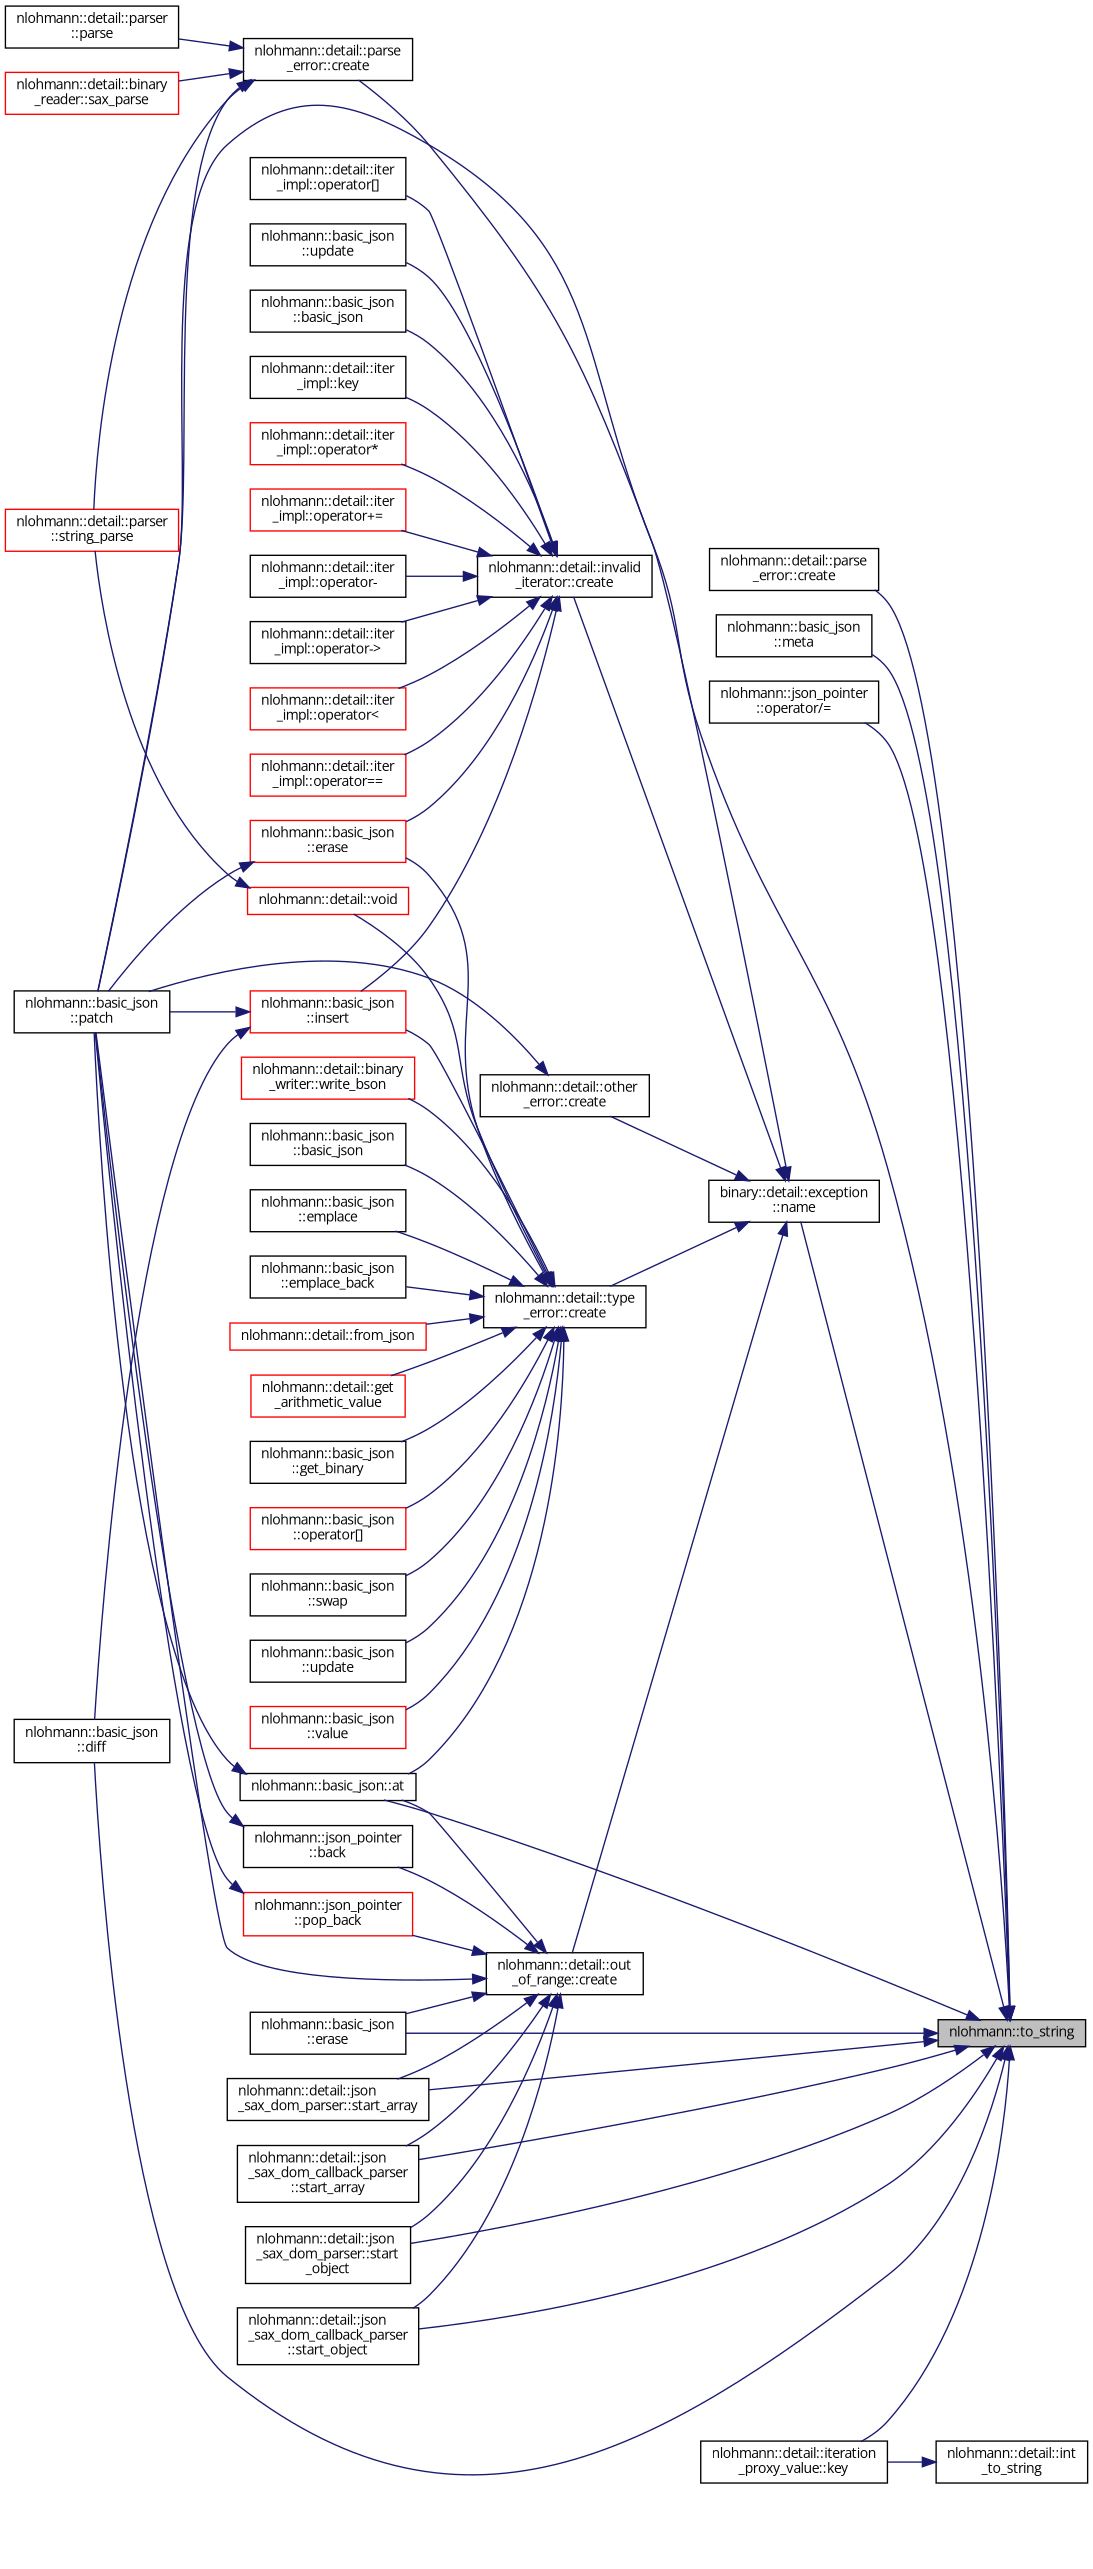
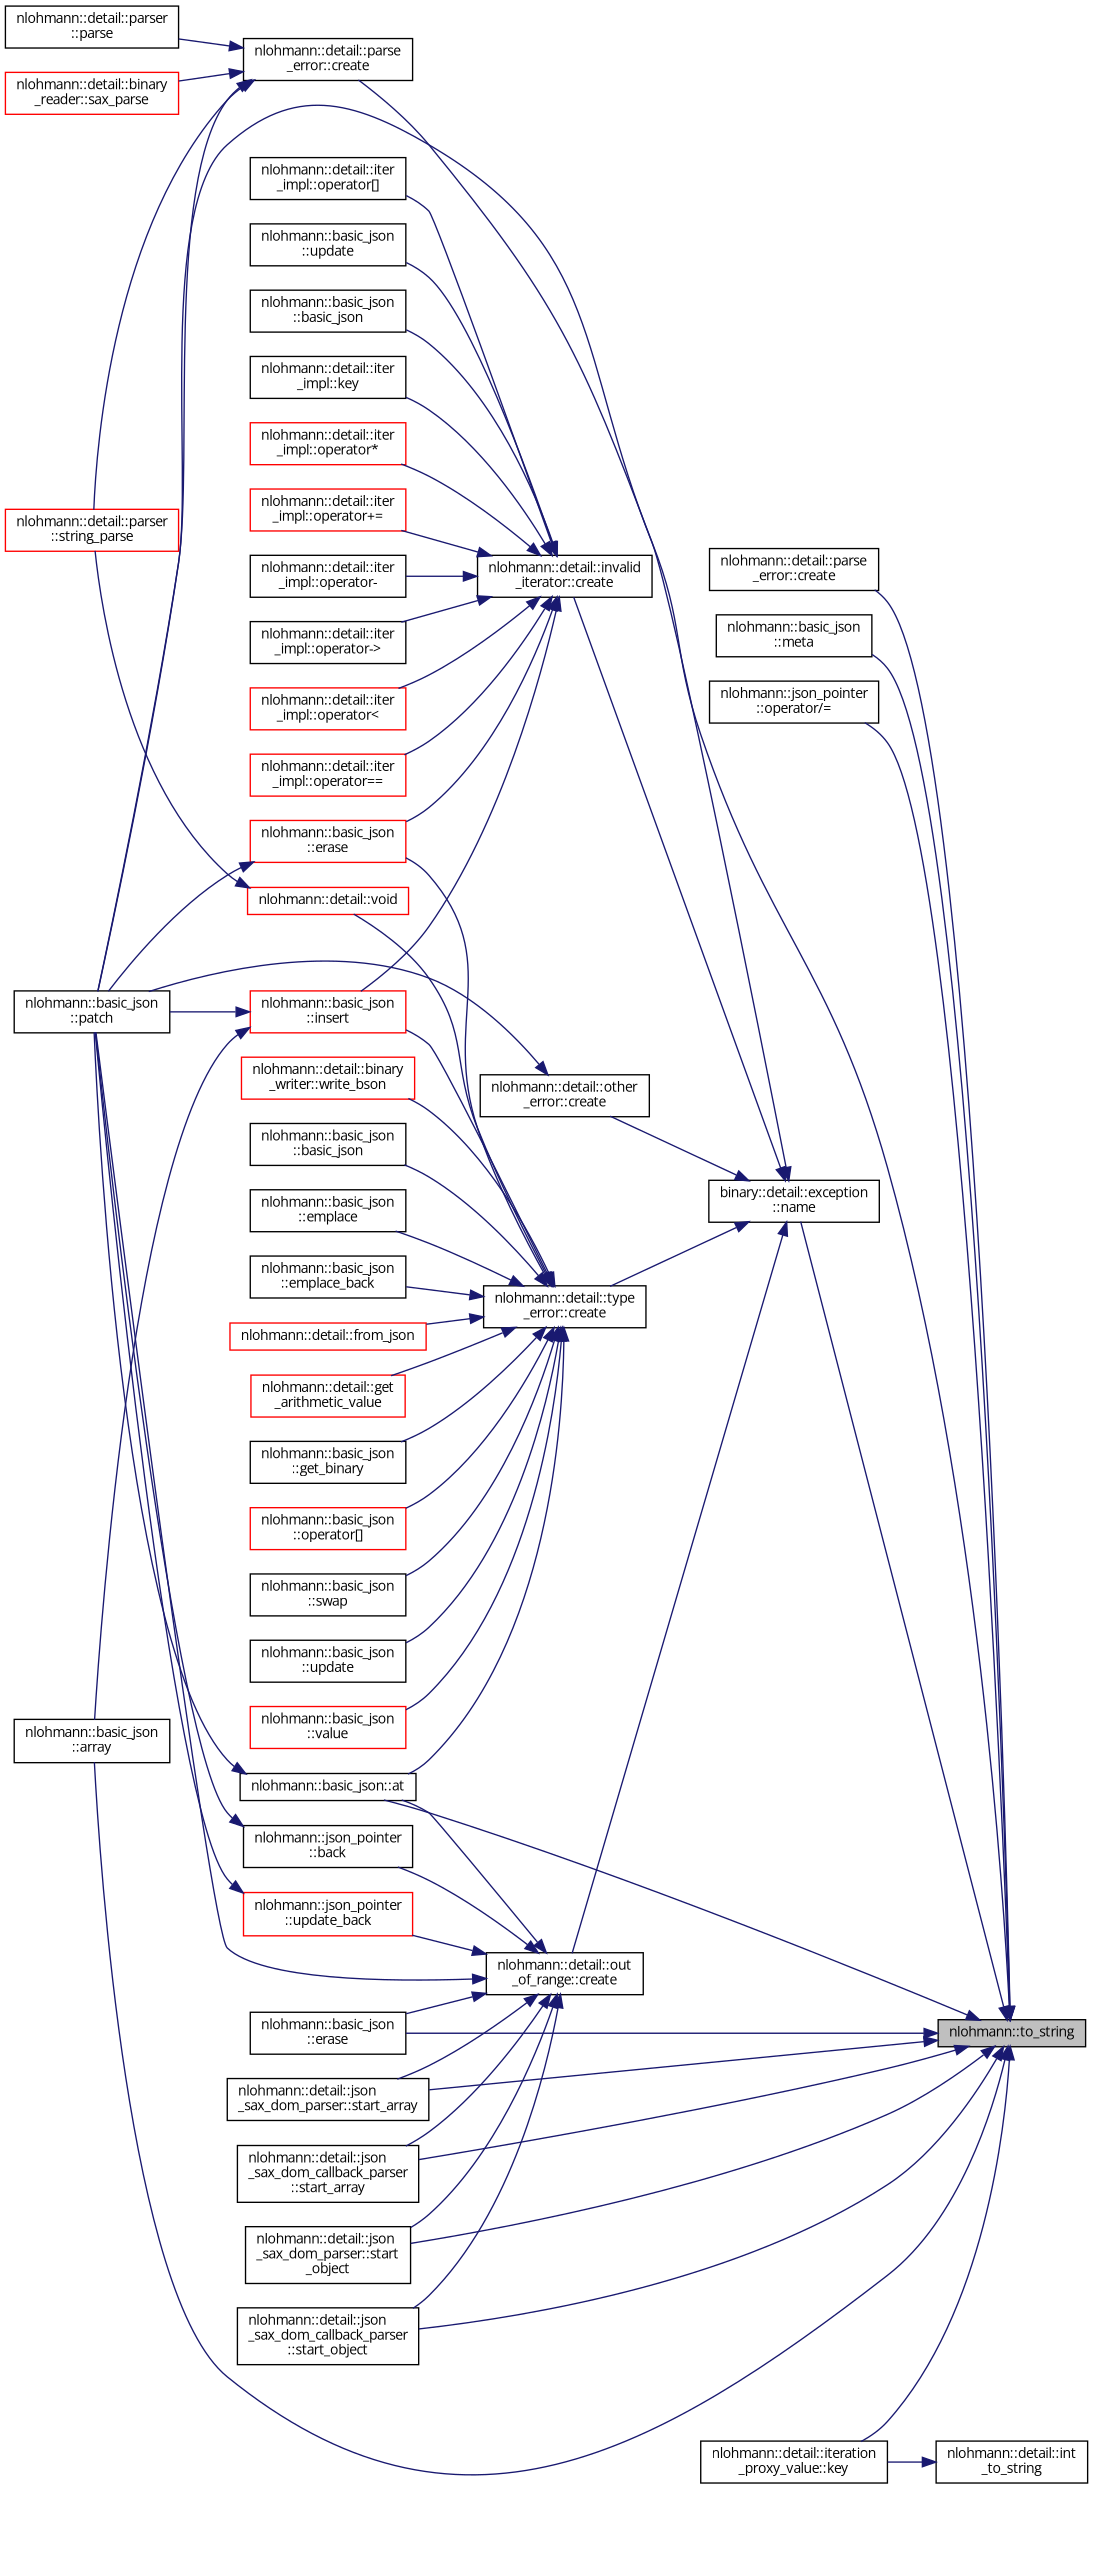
(92, 1741) -> (92, 1741)
(328, 1914) -> (328, 1914)
